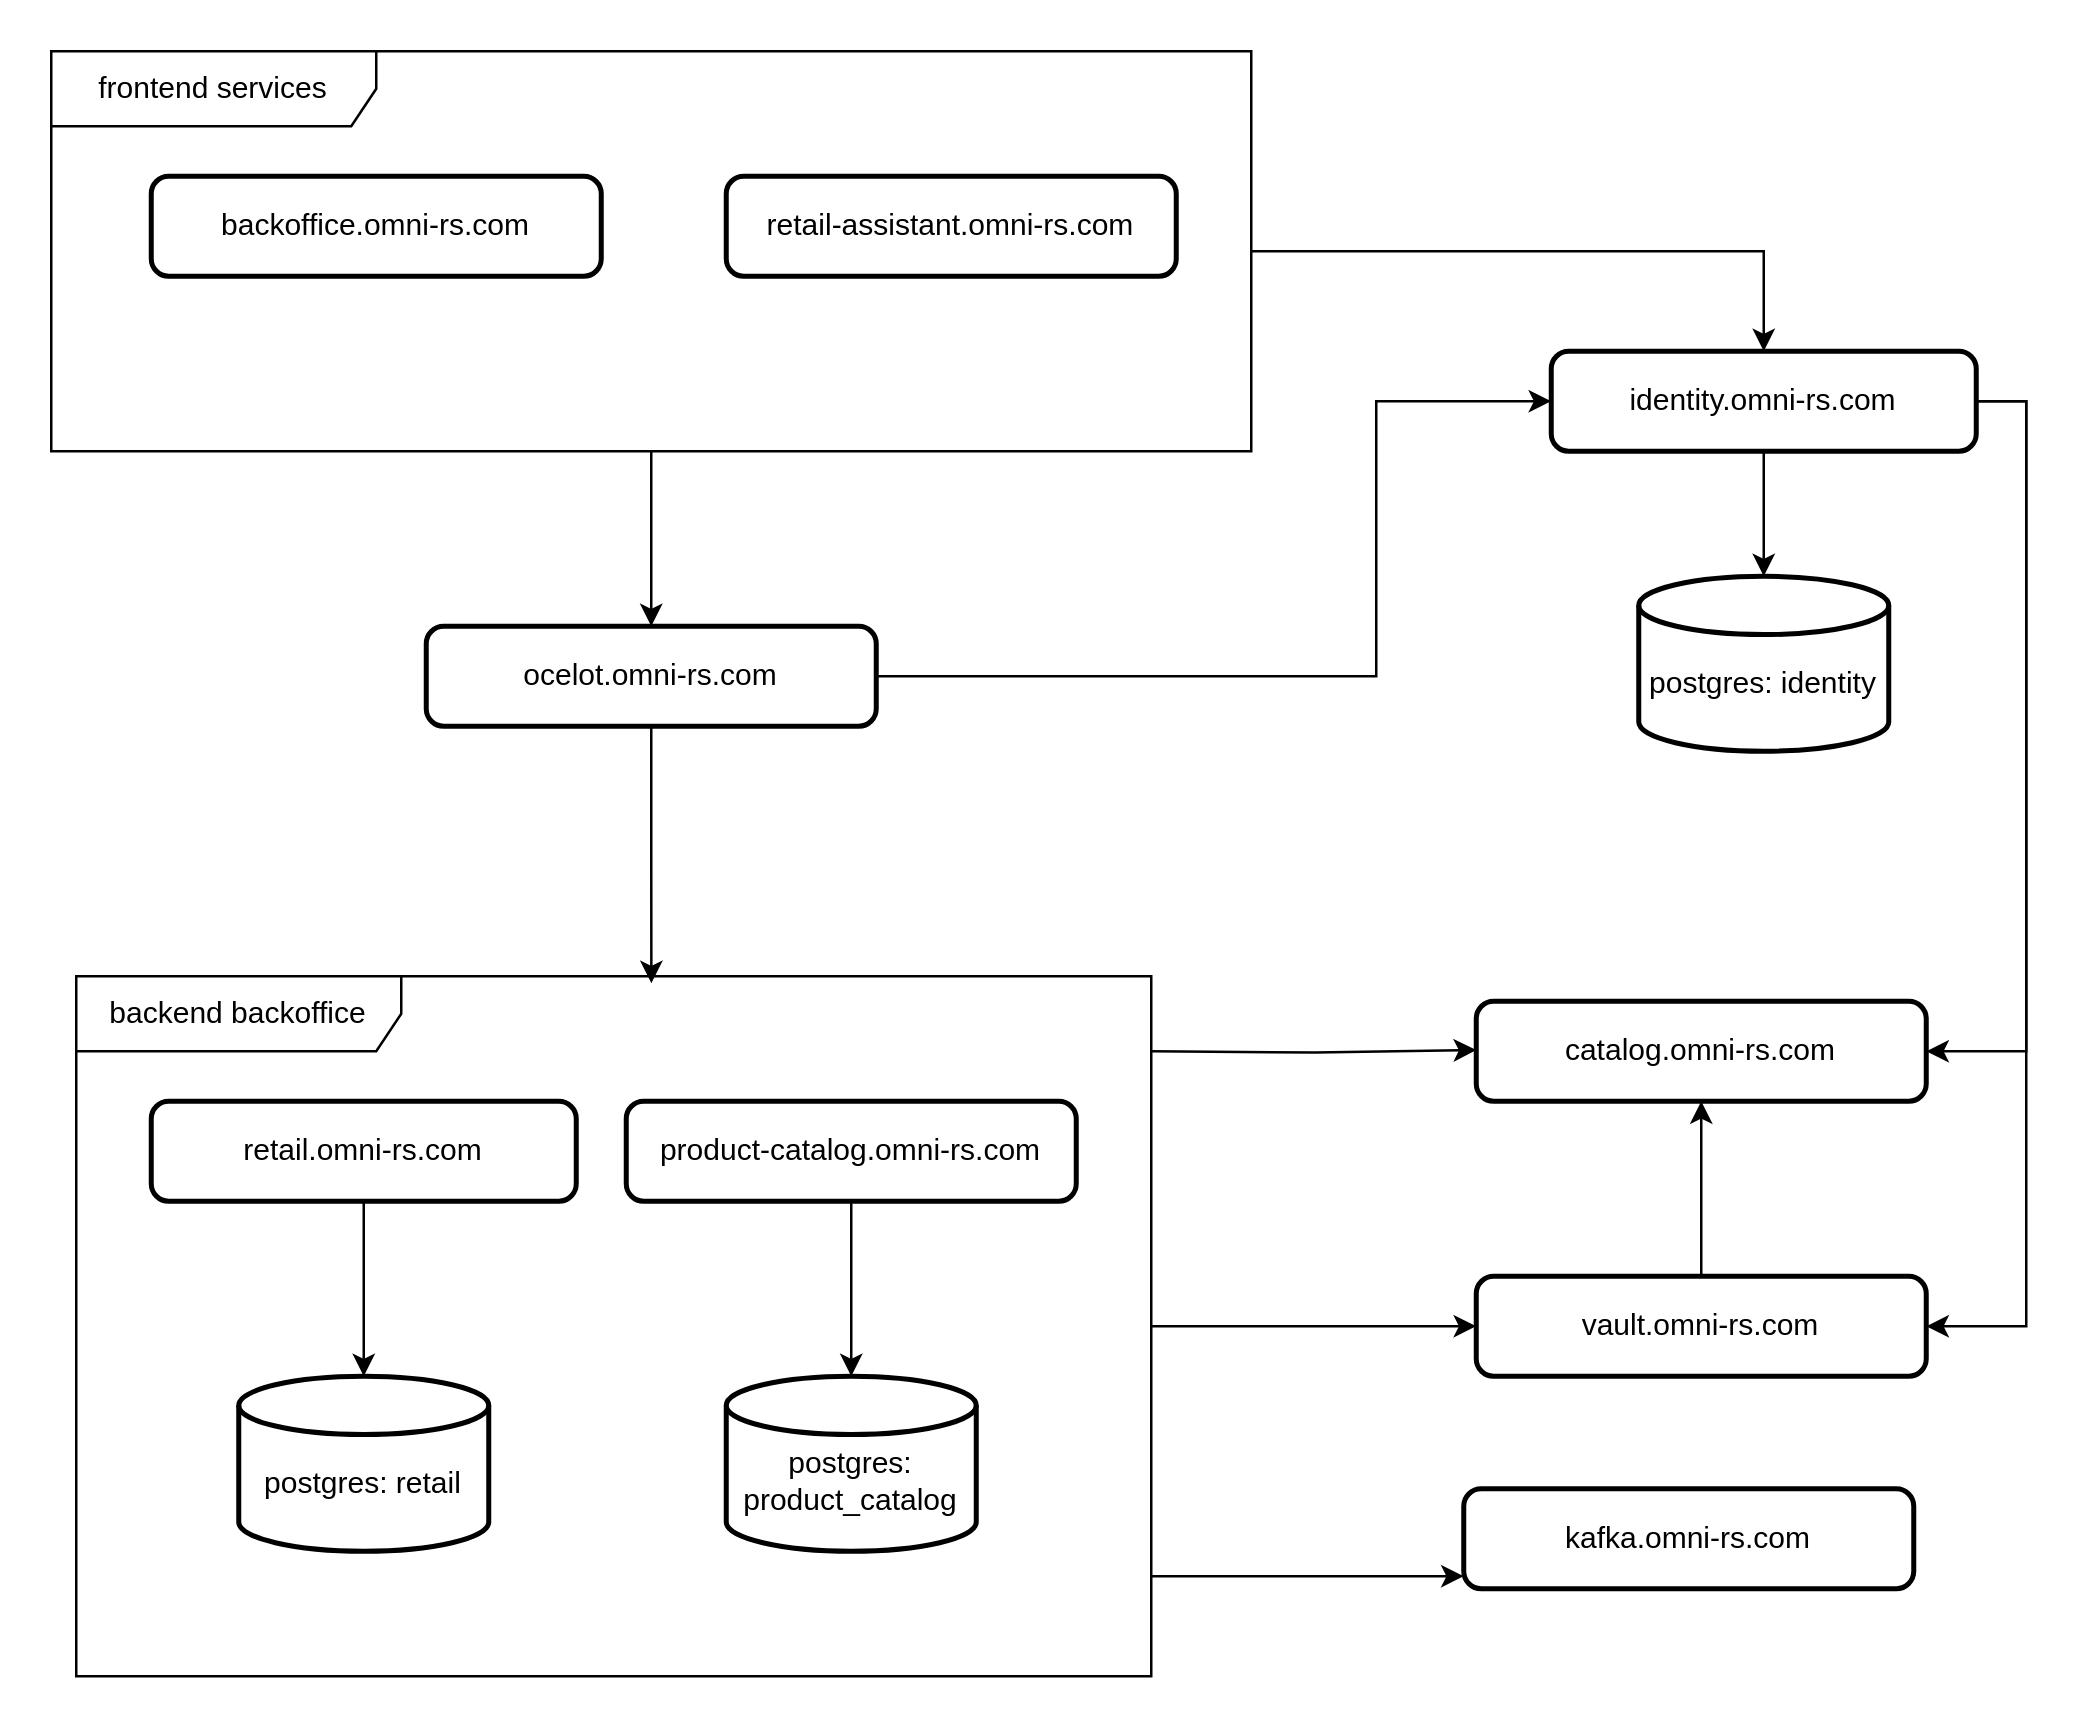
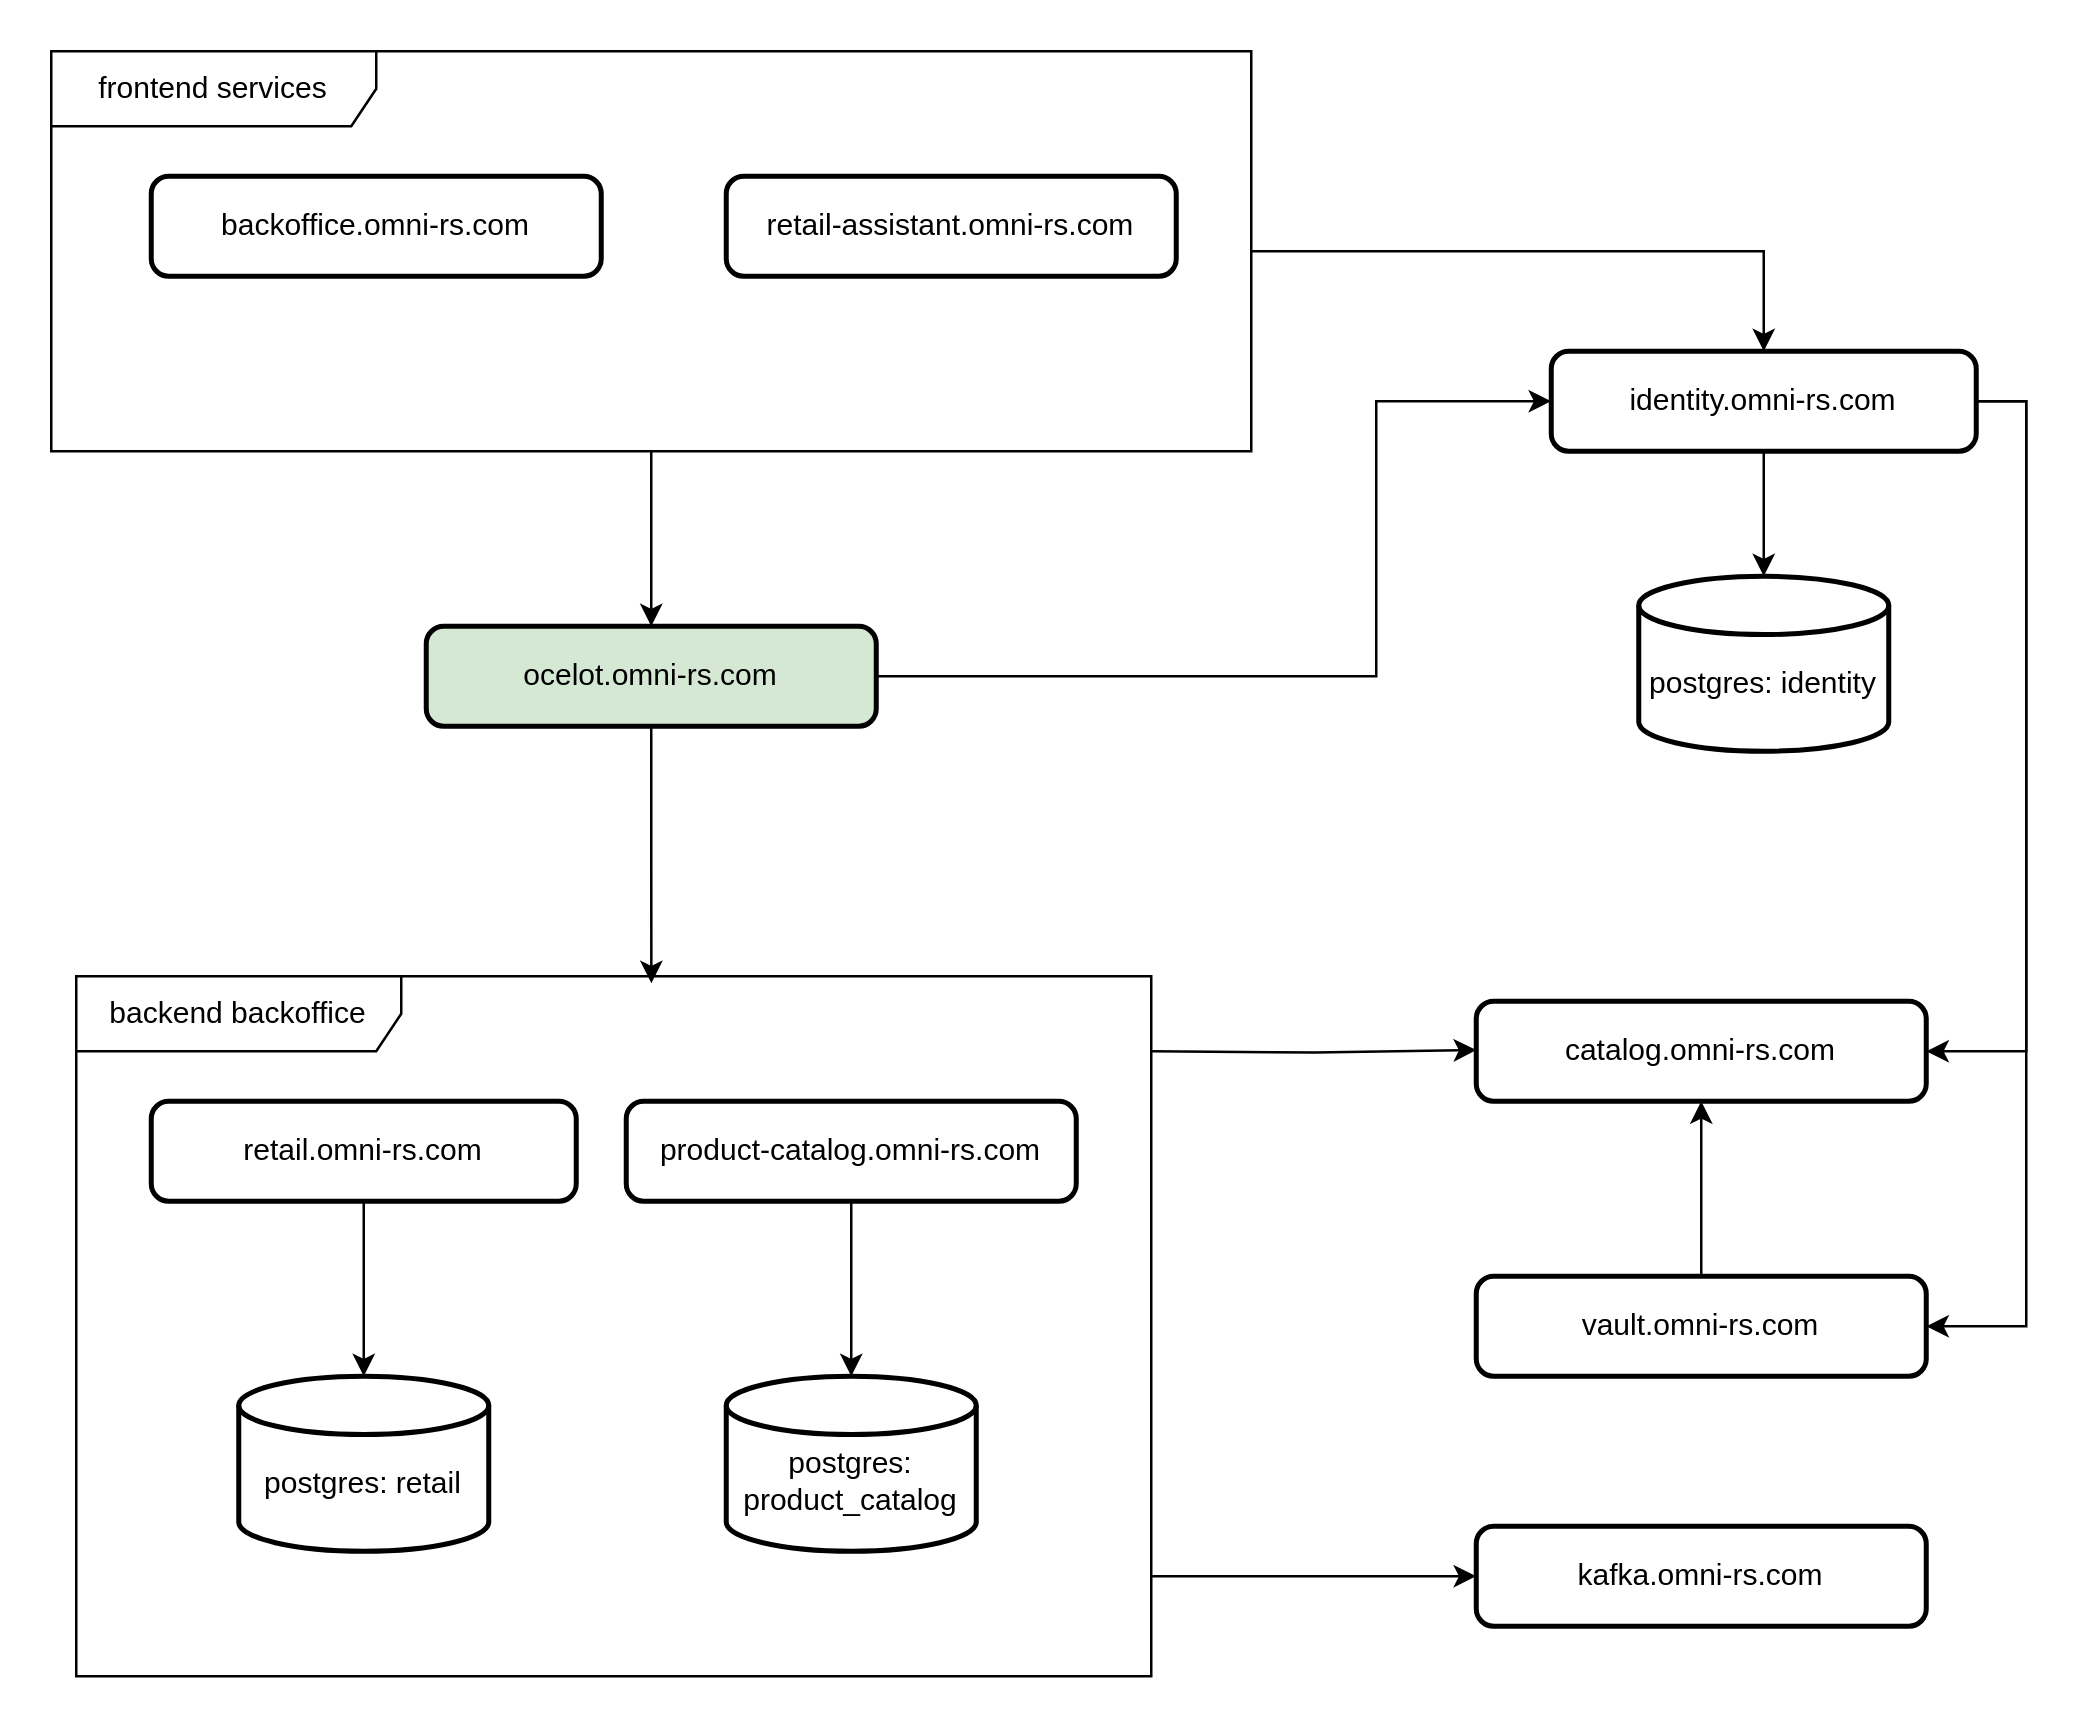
(651, 676) -> (651, 676)
(1308, 1326) -> none
(1689, 1539) -> (1701, 1576)
